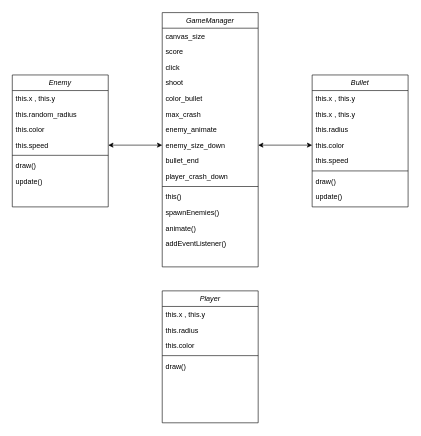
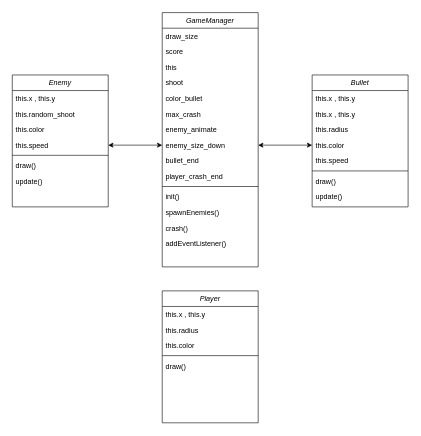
(187, 36) -> (183, 36)
(174, 67) -> (173, 67)
(49, 114) -> (48, 114)
(199, 176) -> (197, 176)
(177, 197) -> (176, 197)
(183, 228) -> (180, 228)
